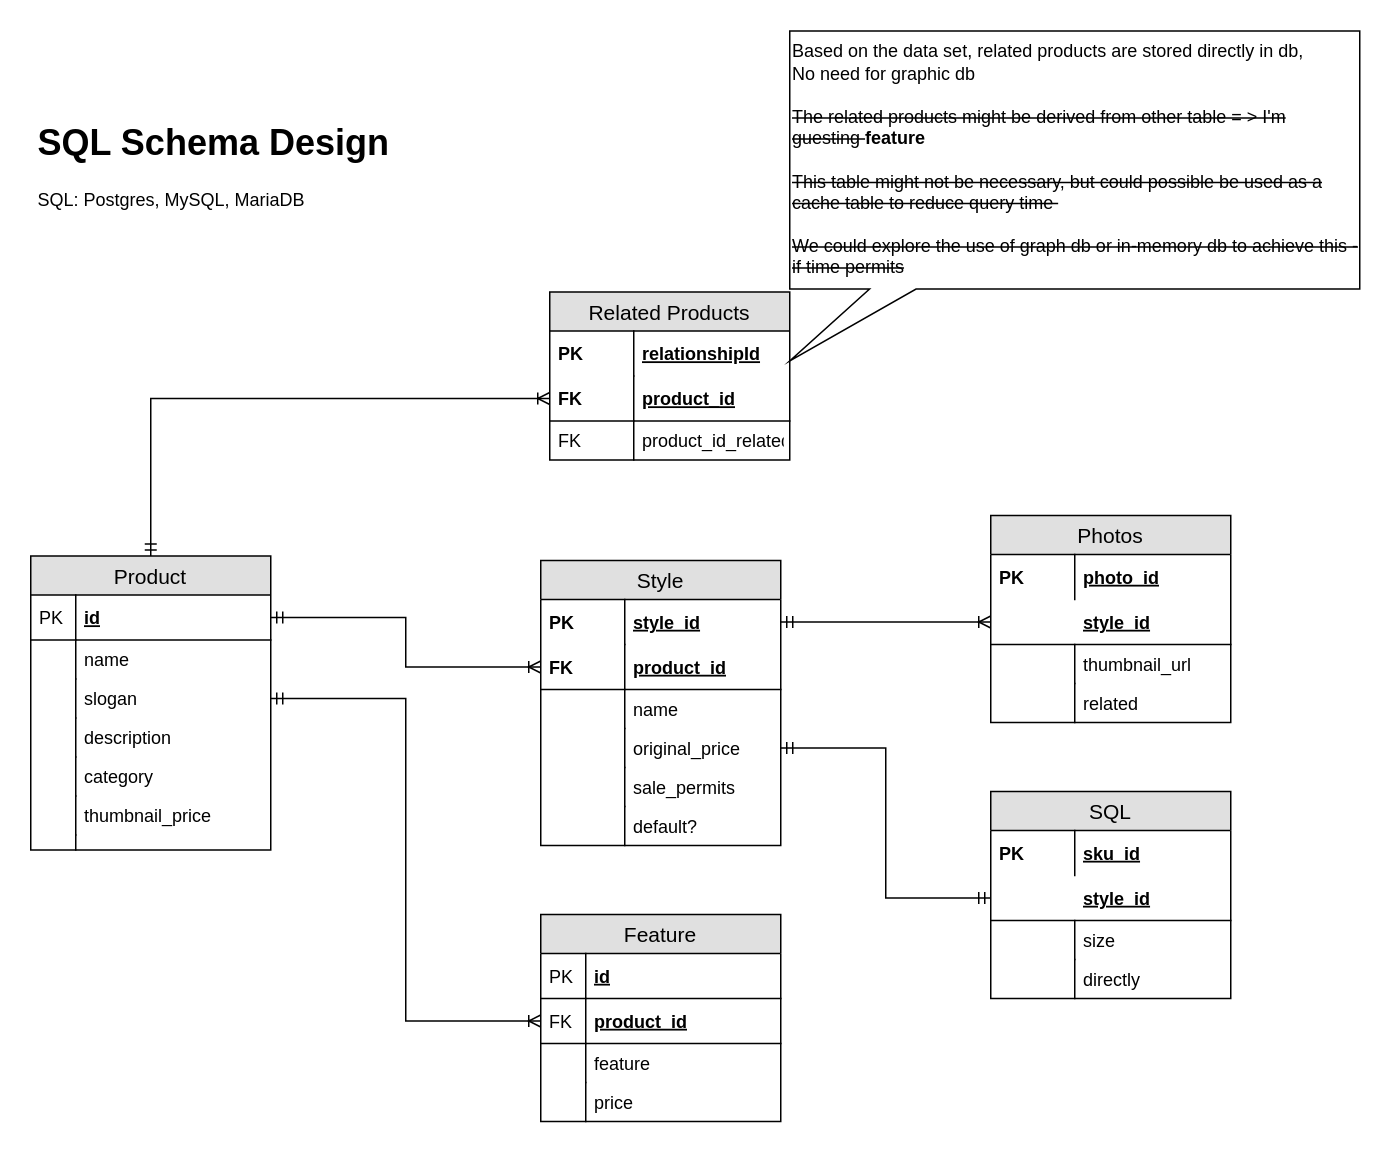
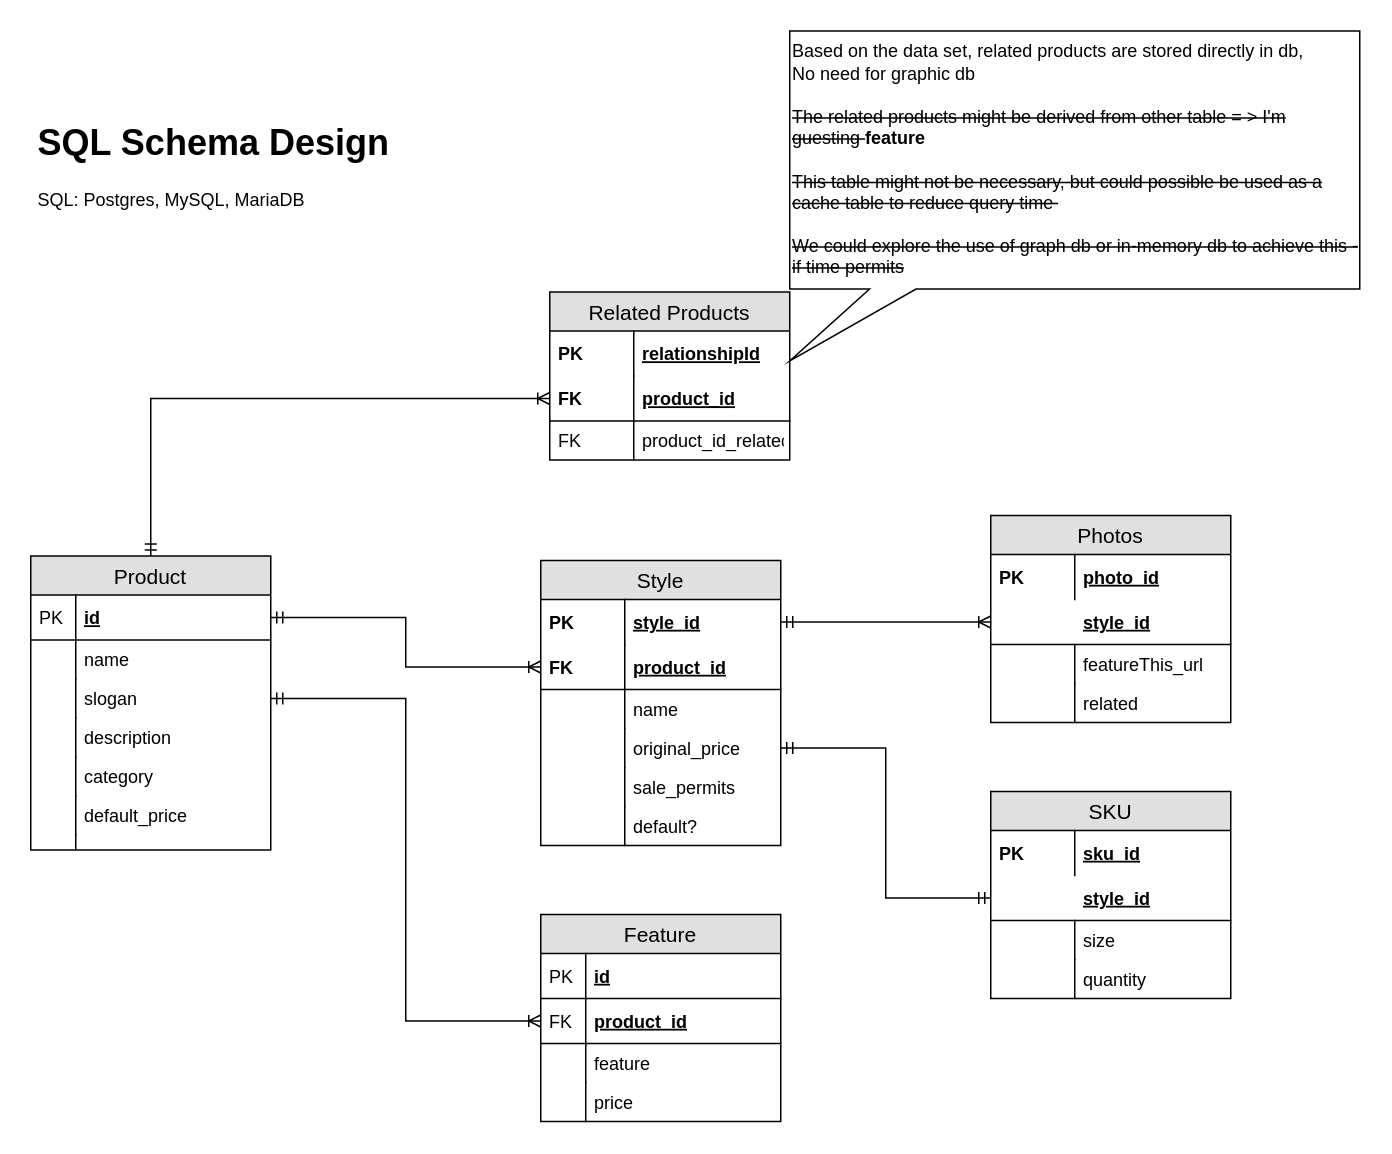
(1142, 665) -> (1154, 665)
(1110, 812) -> (1110, 812)
(153, 816) -> (145, 816)
(1119, 980) -> (1121, 980)
